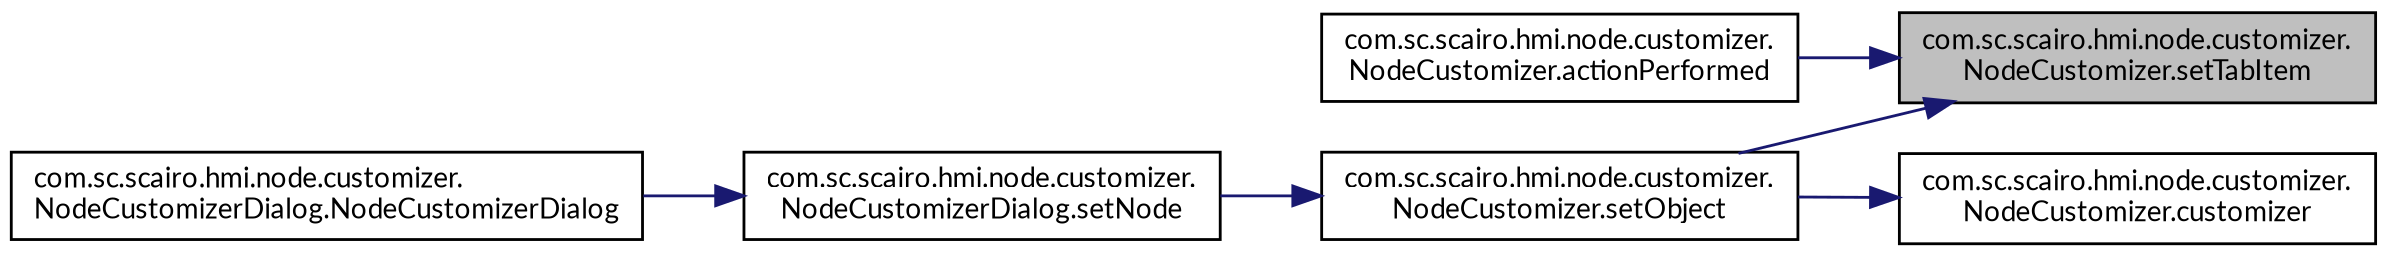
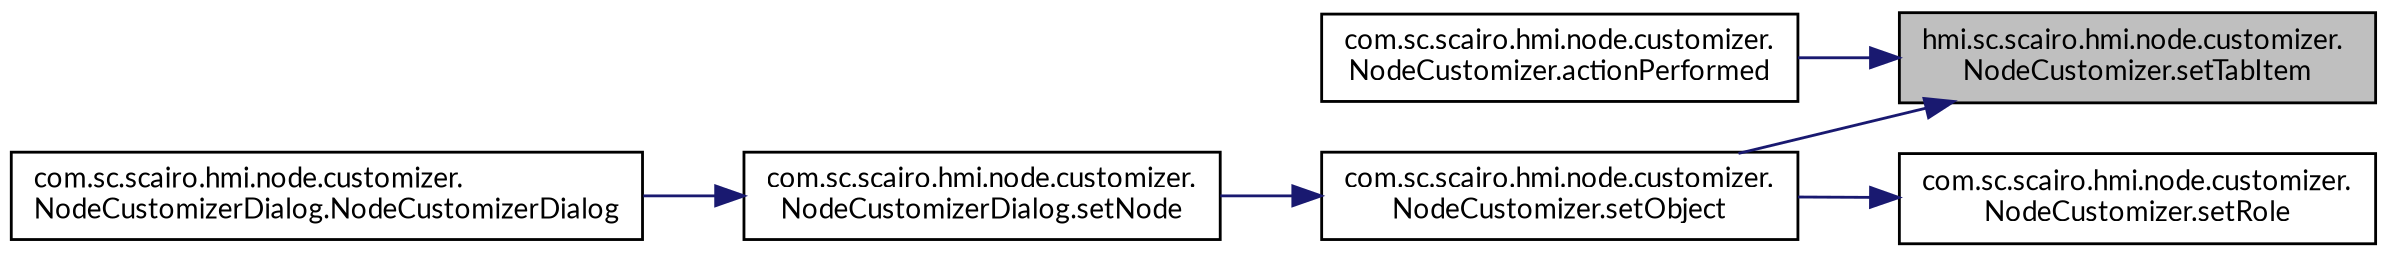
(2137, 58) -> (2137, 58)
(2137, 199) -> (2137, 199)
